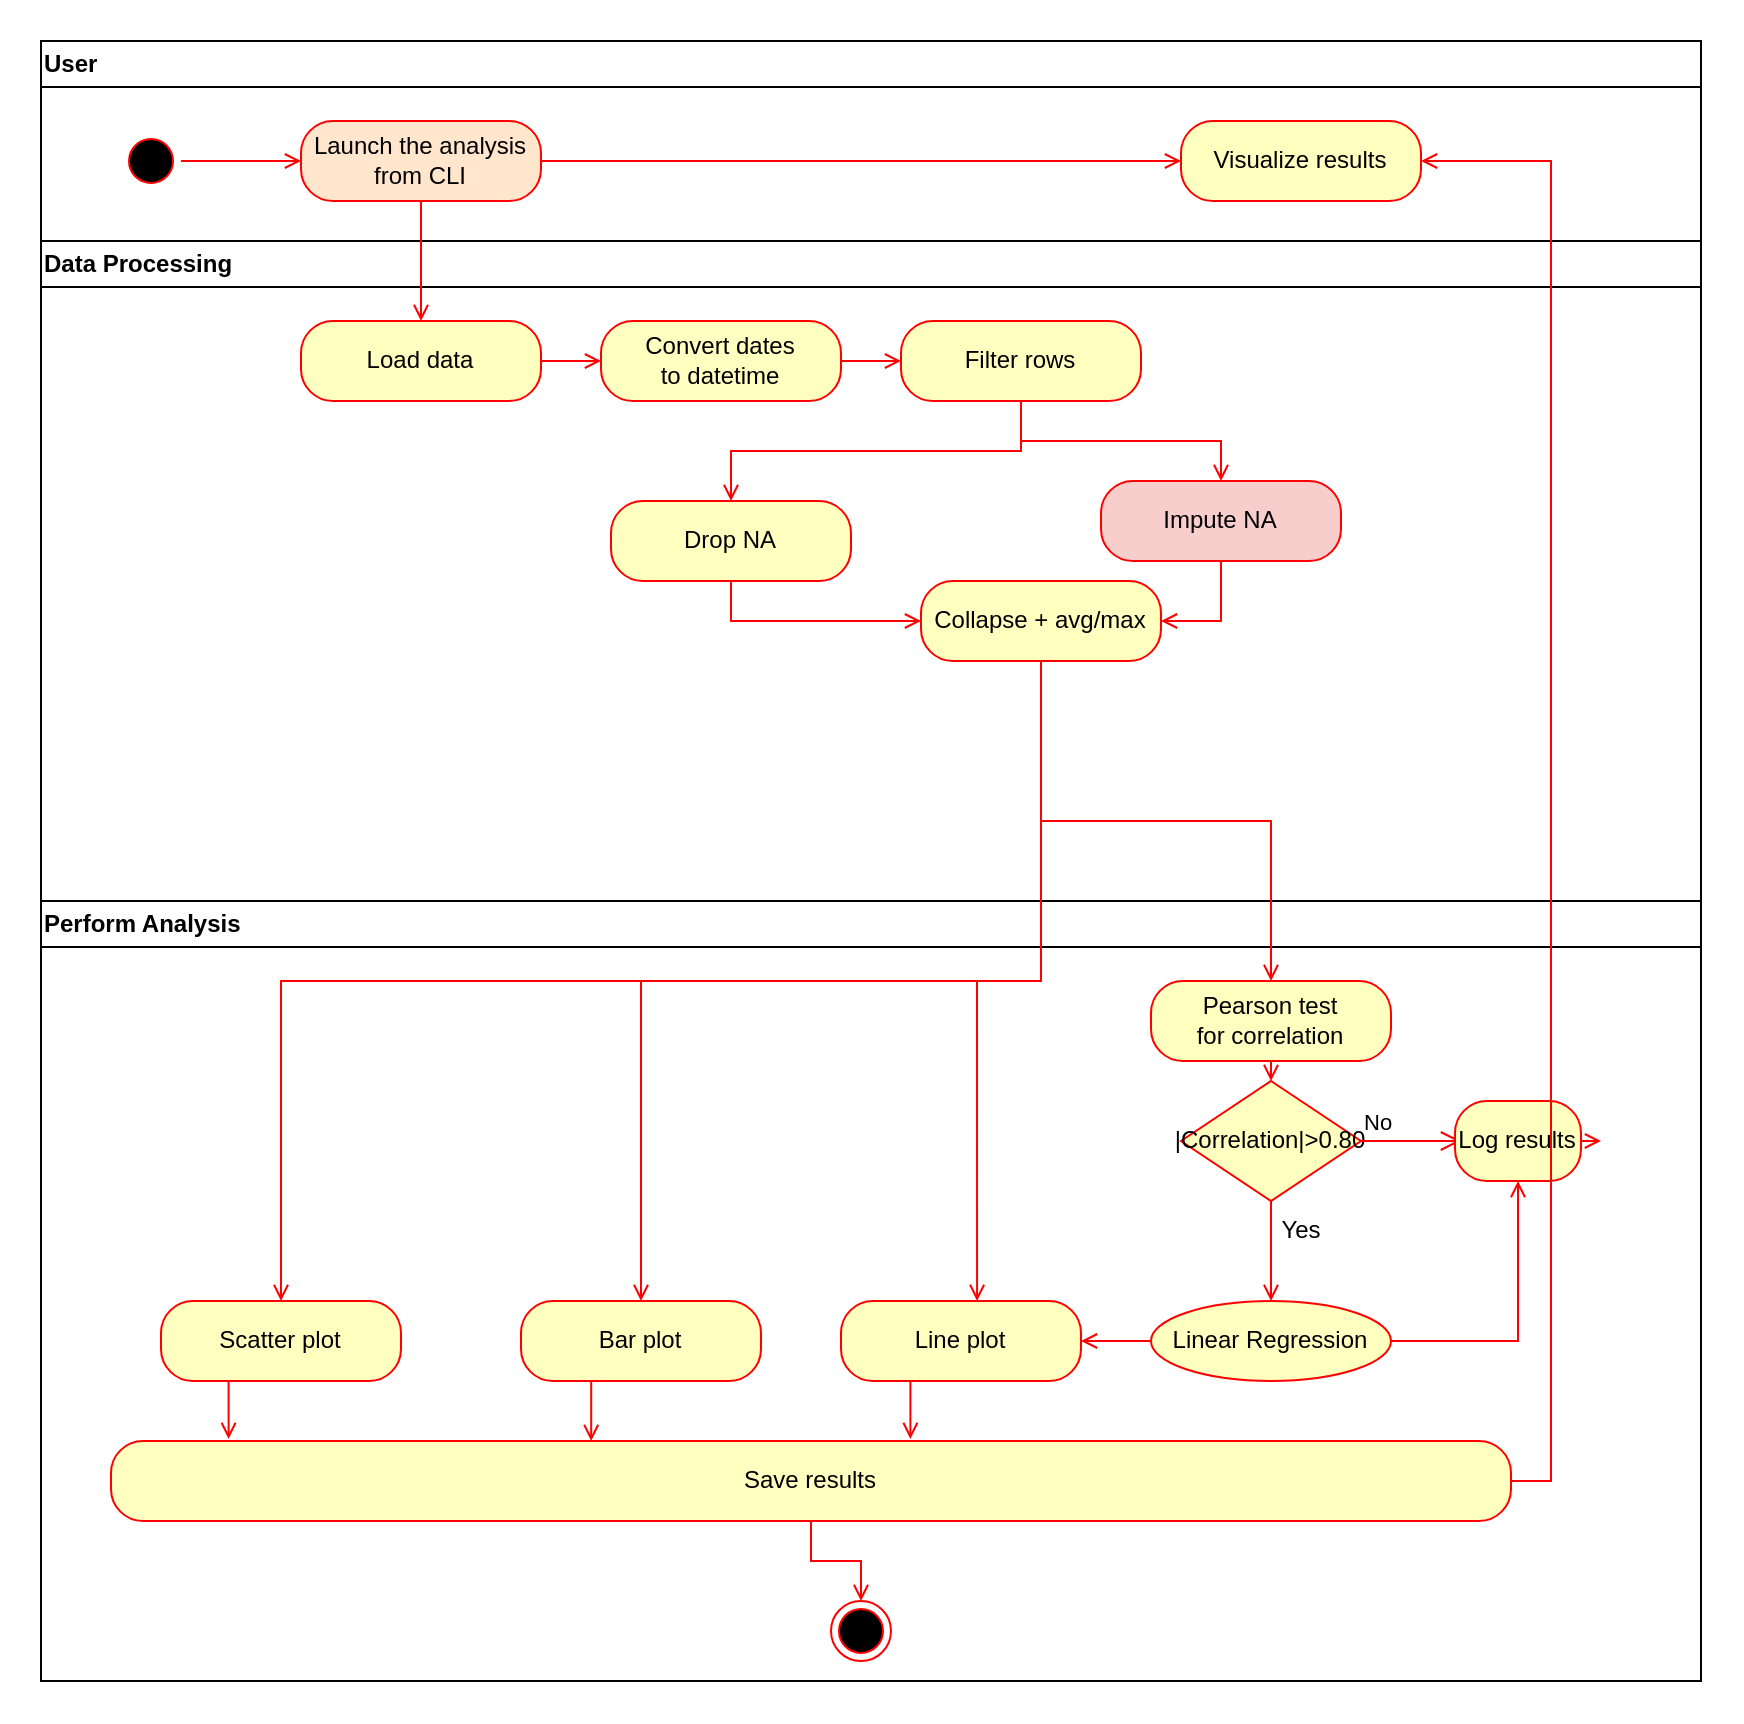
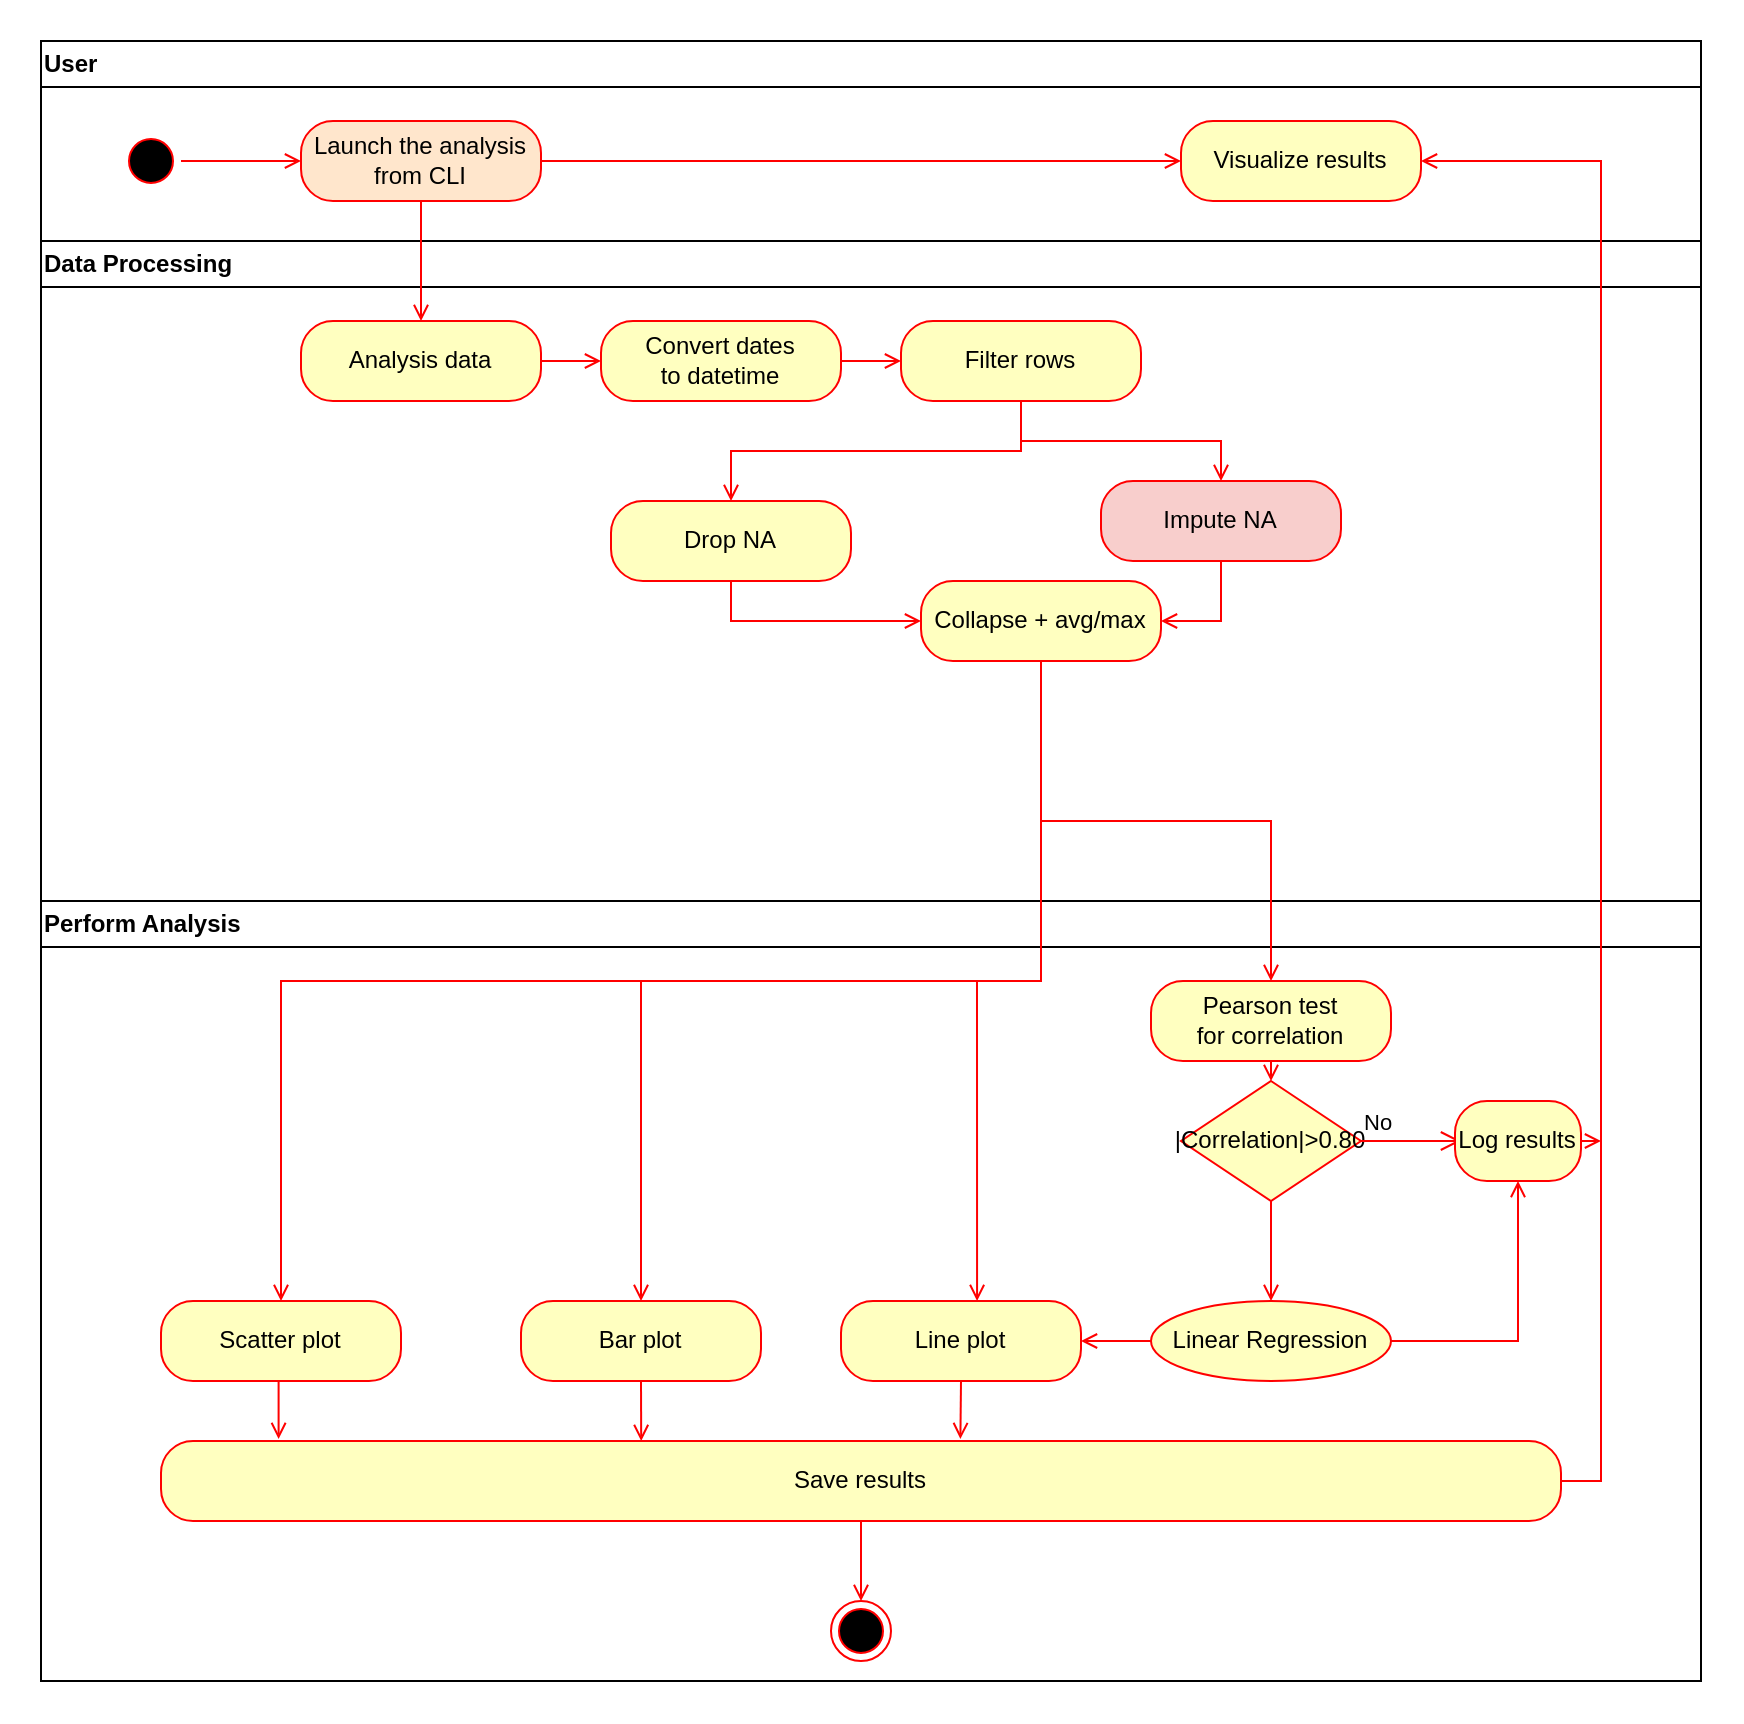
(421, 361) -> (421, 361)
(1301, 1231) -> none
(811, 1481) -> (861, 1481)
